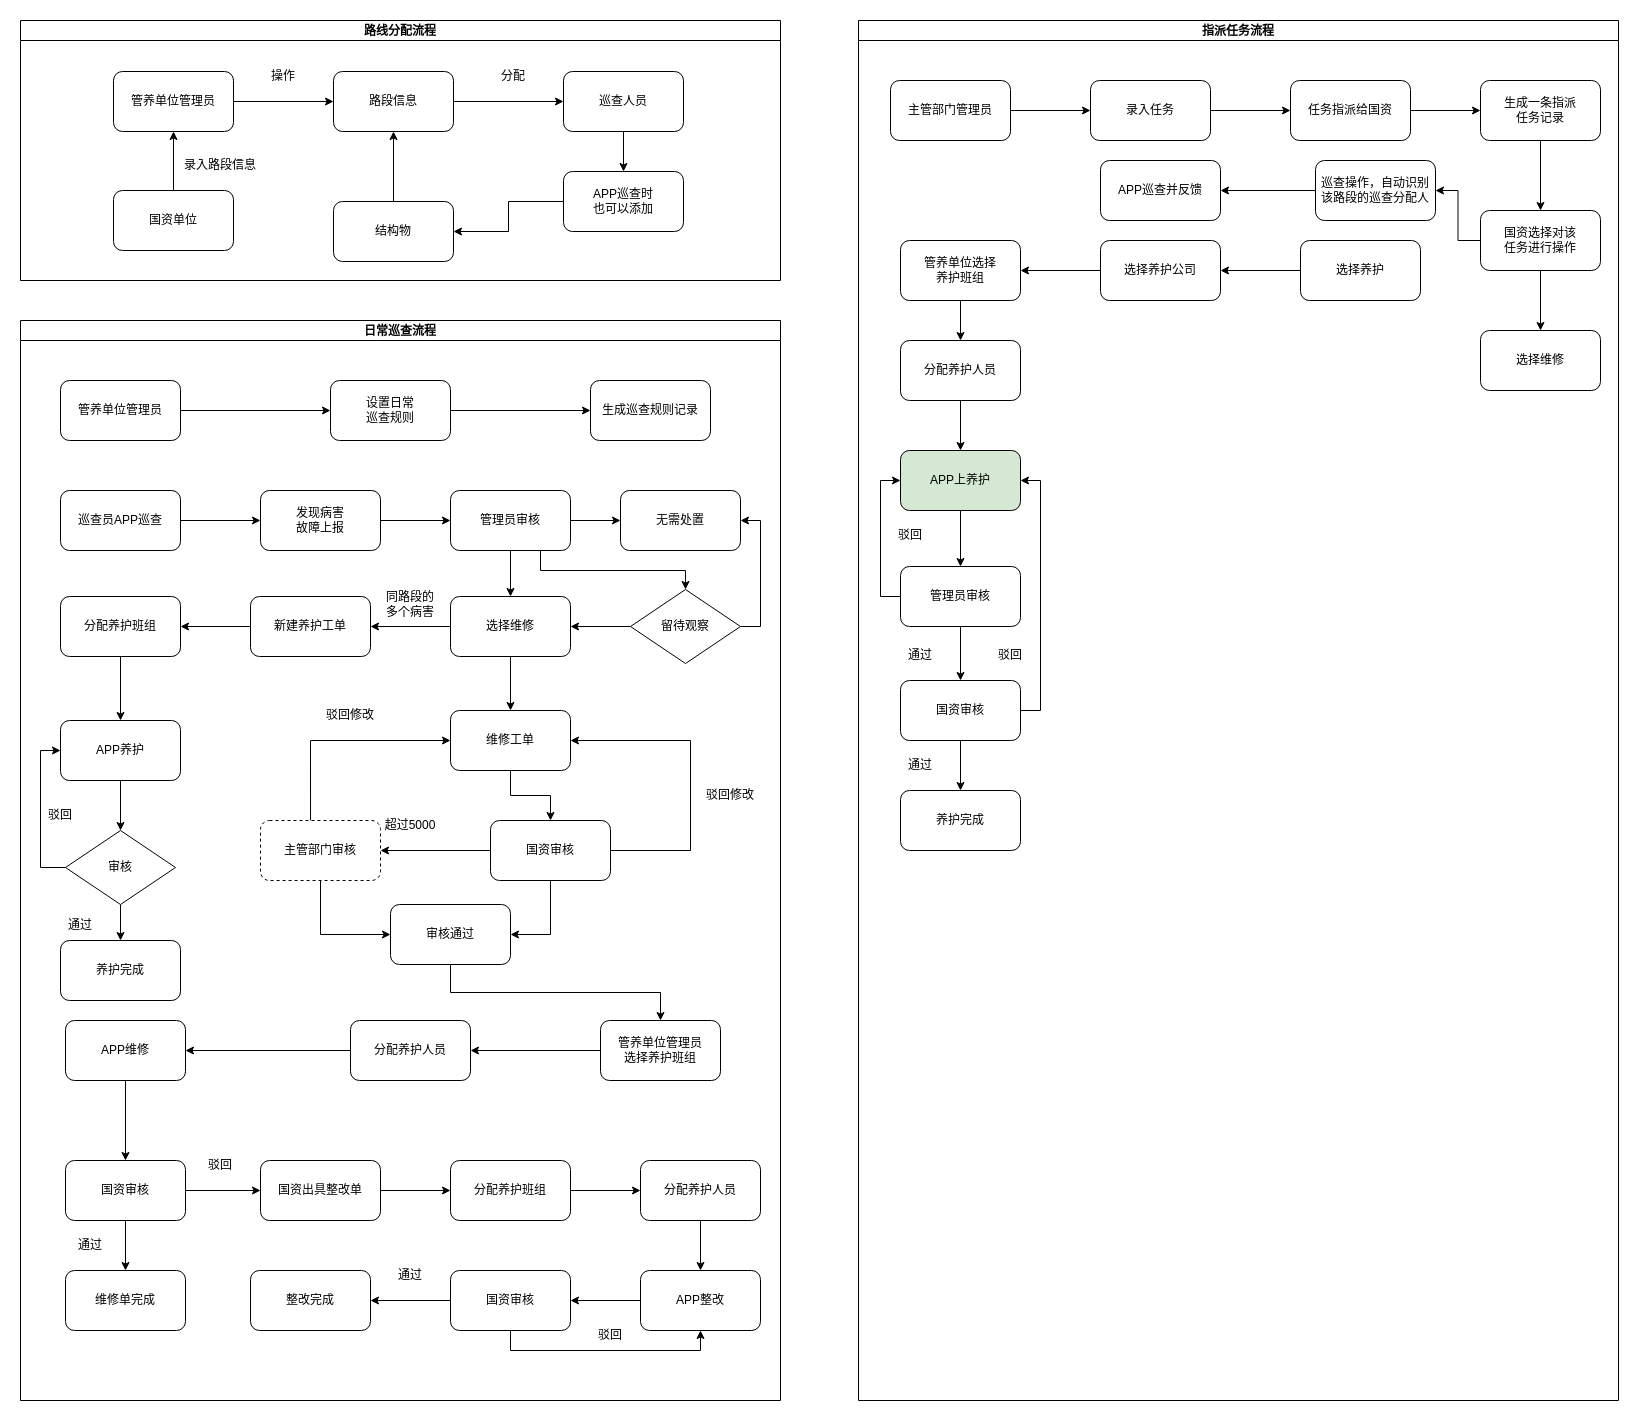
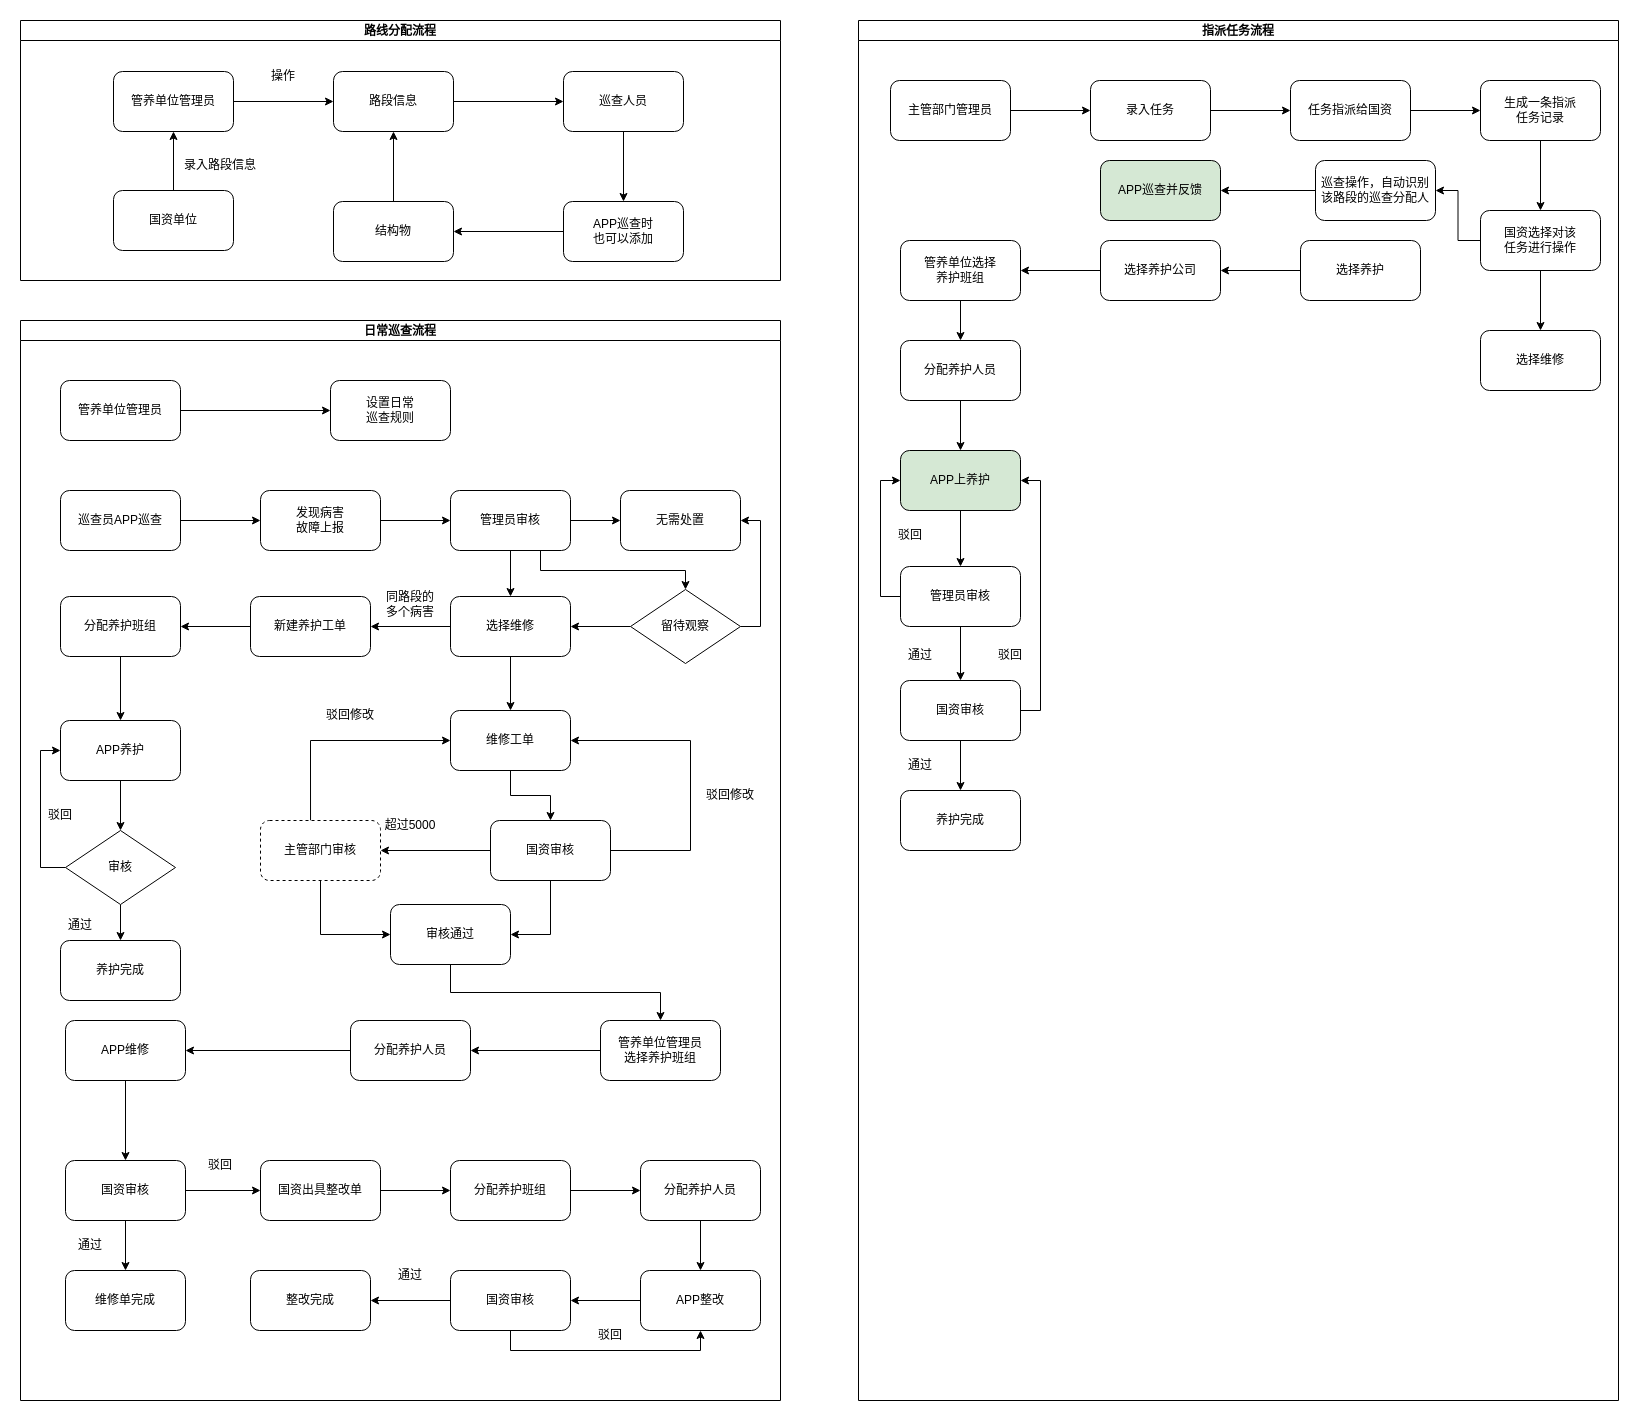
(514, 77) -> none
(1161, 191) -> (1161, 191)
(624, 202) -> (624, 232)
(517, 411) -> none
(651, 411) -> none
